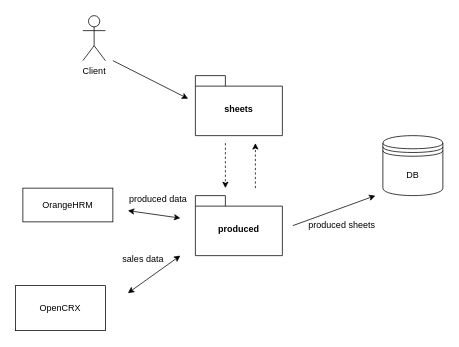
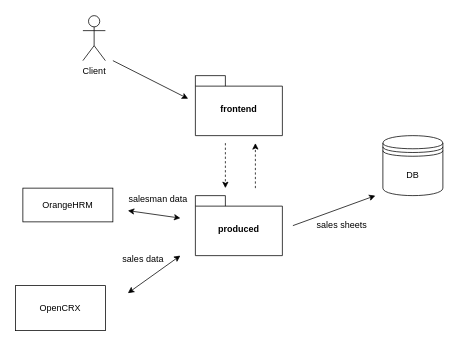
(239, 109) -> (239, 109)
(158, 199) -> (158, 199)
(342, 225) -> (342, 225)
